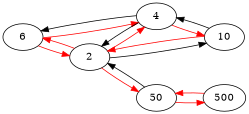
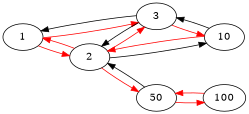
(156, 16) -> (156, 16)
(23, 37) -> (23, 37)
(224, 98) -> (224, 98)
